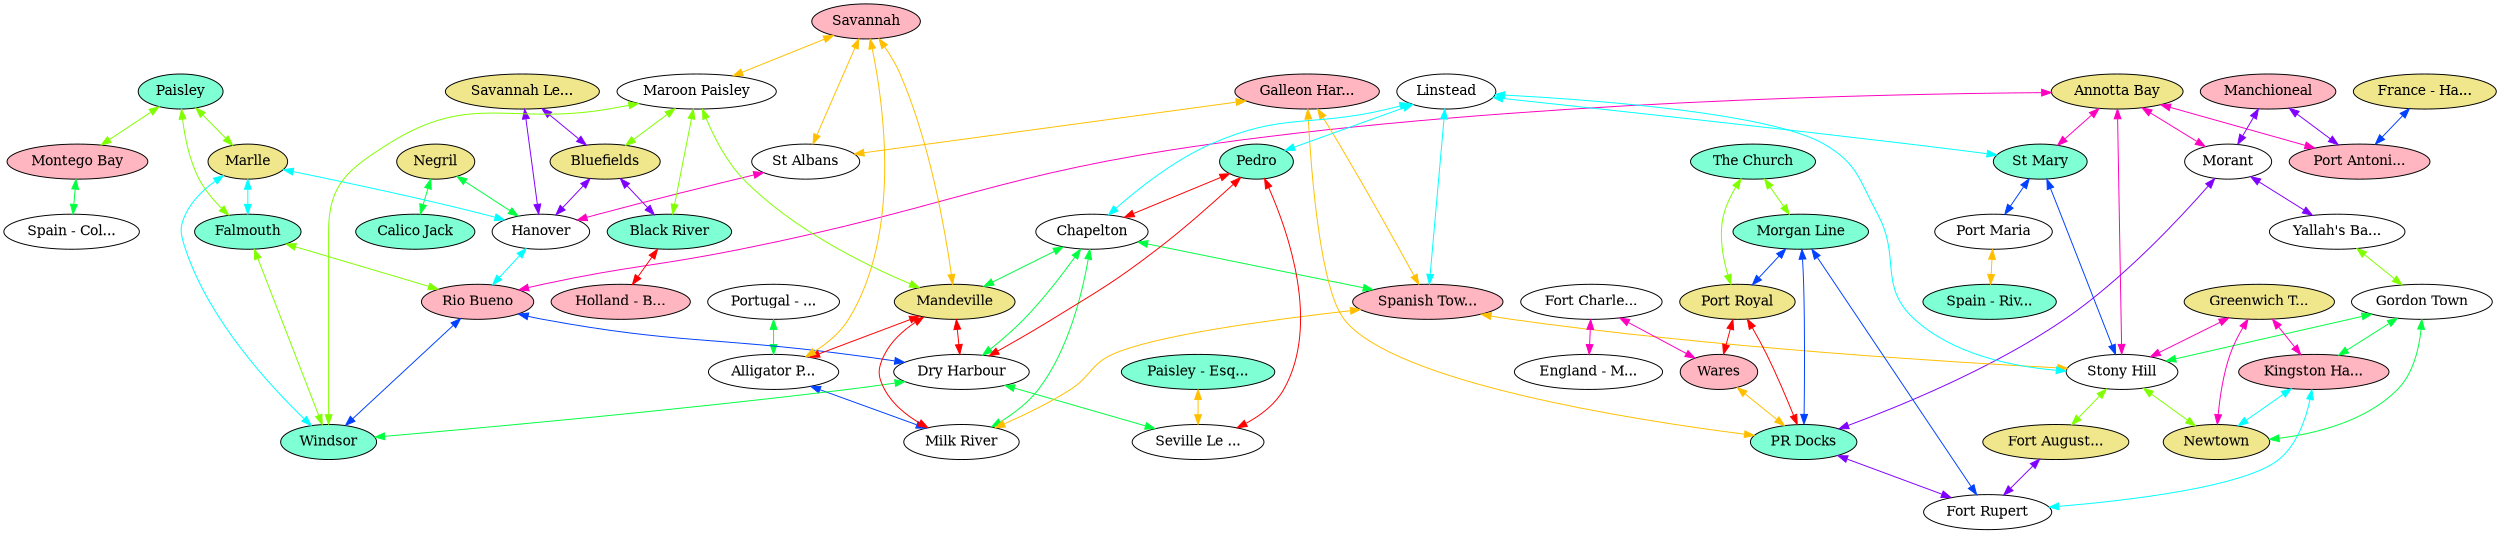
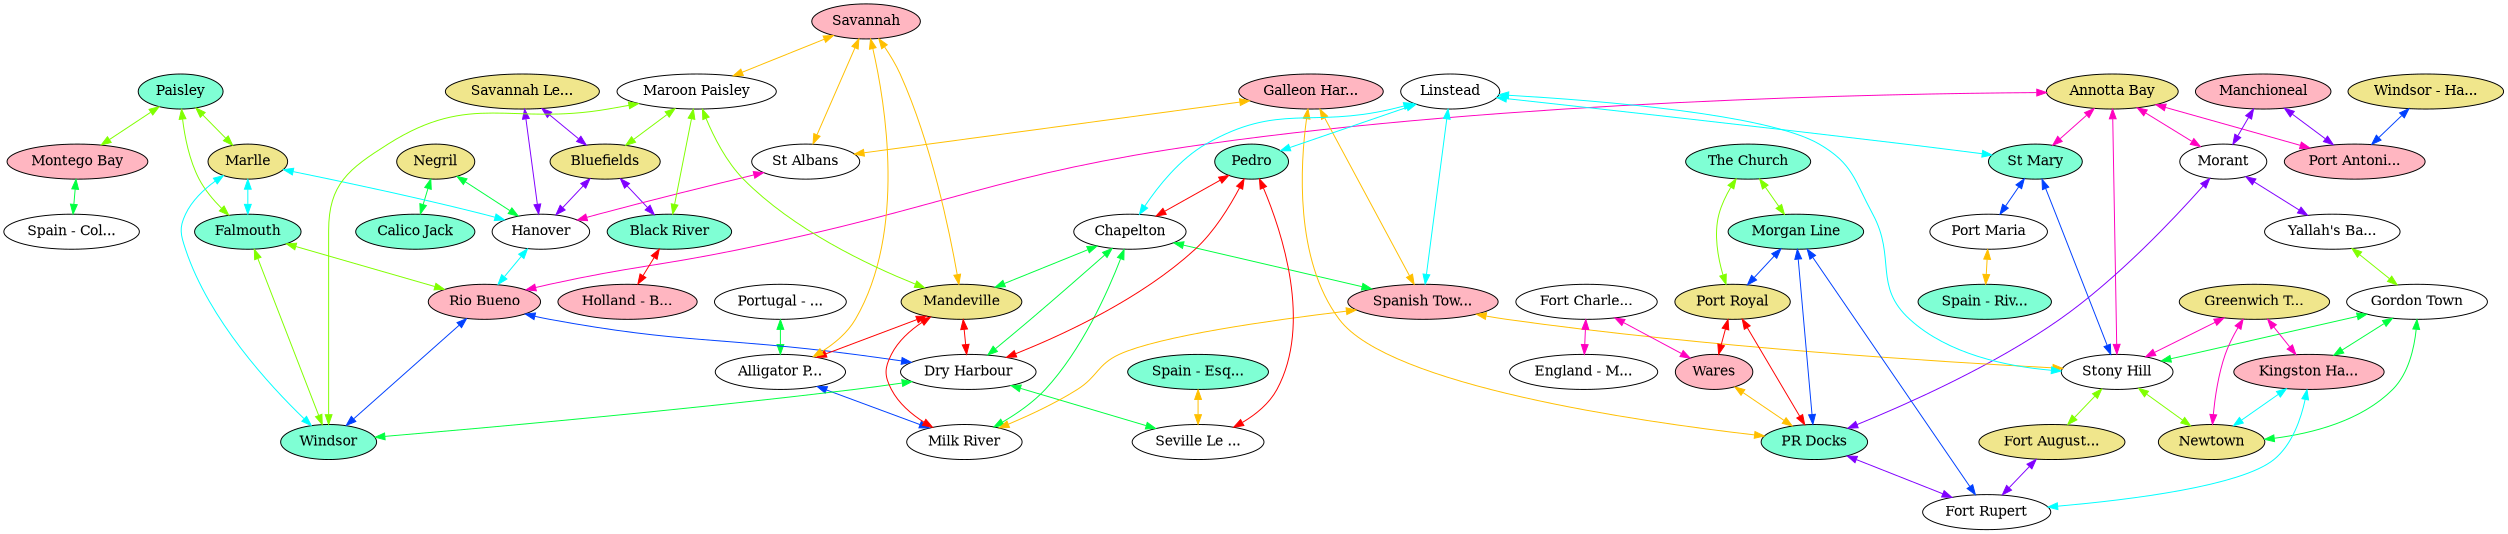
(2425, 92) -> (2426, 92)
(1198, 372) -> (1198, 372)
